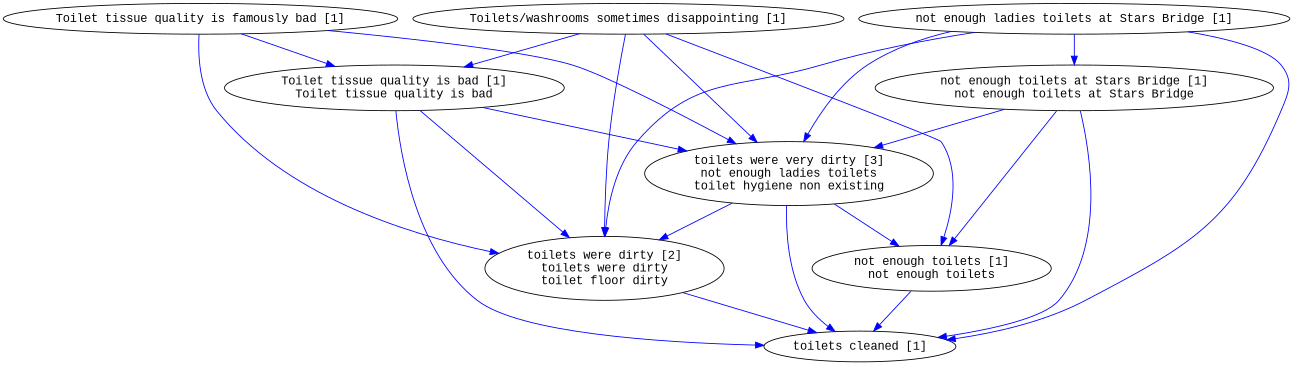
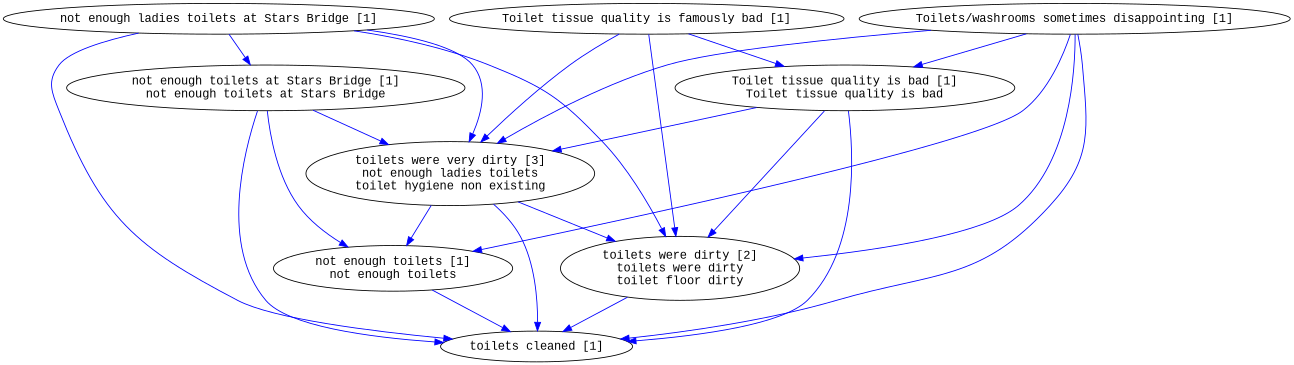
none -> (938, 275)
